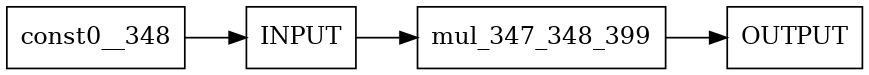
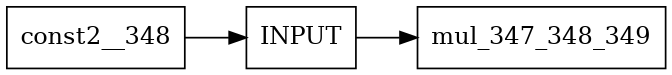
(96, 38) -> (96, 38)
(542, 38) -> (542, 38)
(795, 38) -> none
